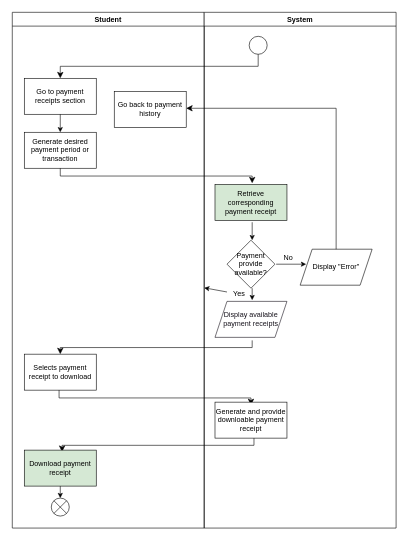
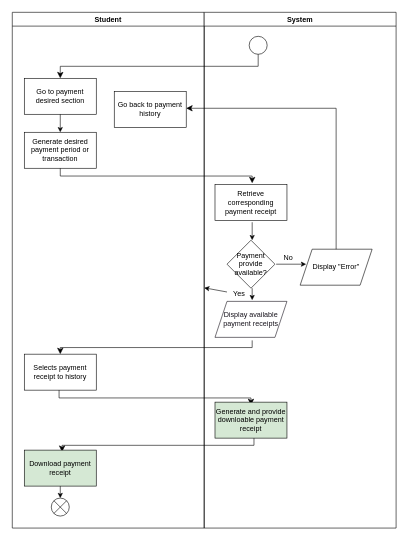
(60, 96) -> (60, 96)
(251, 203) -> (251, 203)
(60, 372) -> (60, 372)
(251, 420) -> (251, 420)
